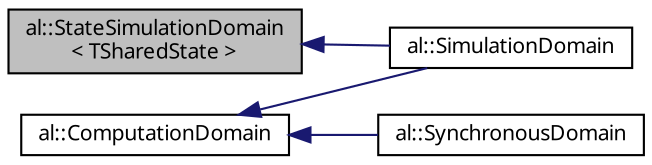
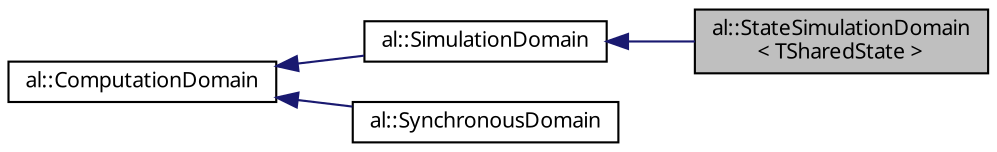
(357, 45) -> (662, 41)
